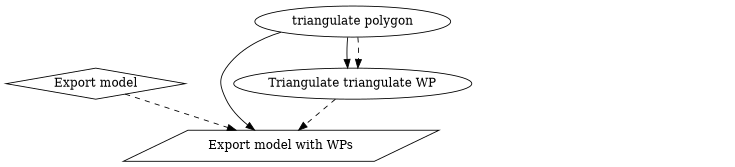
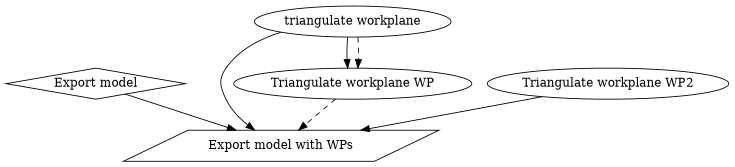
(353, 22) -> (353, 22)
(353, 84) -> (353, 84)
none -> (608, 84)
(176, 111) -> (176, 111)
